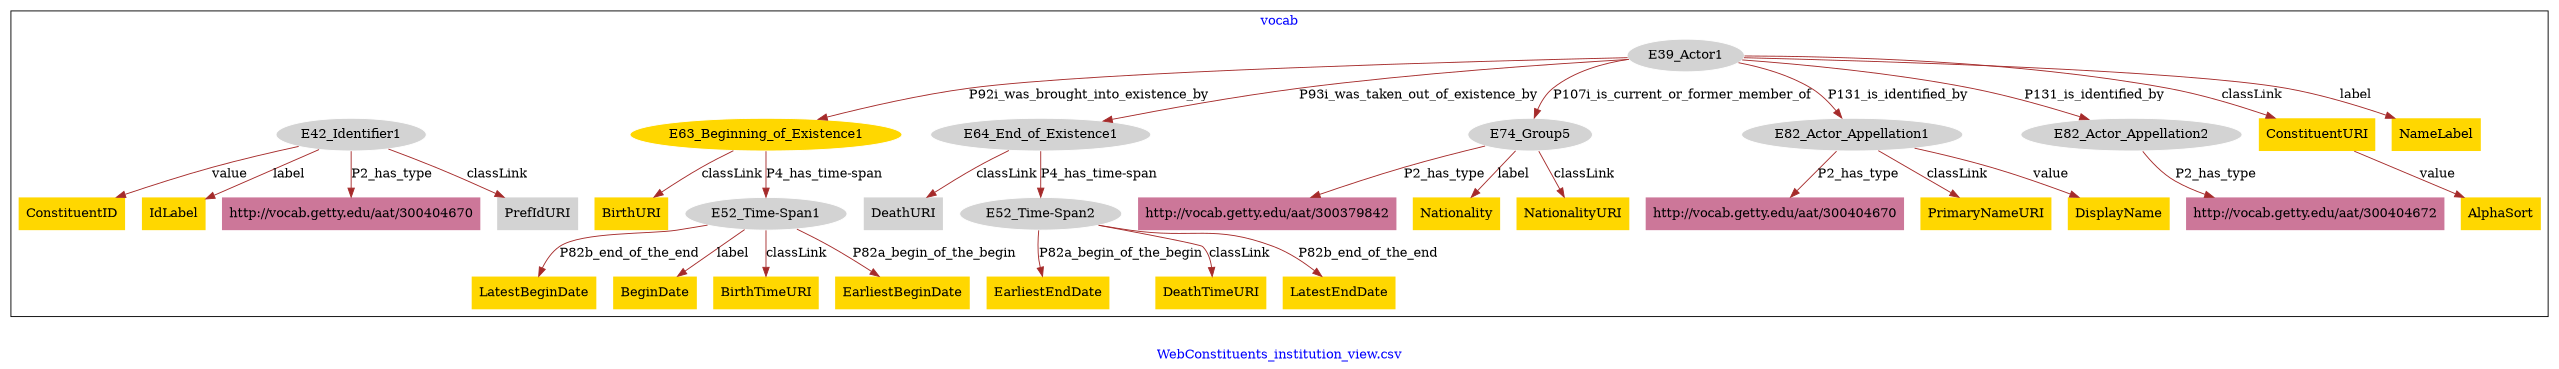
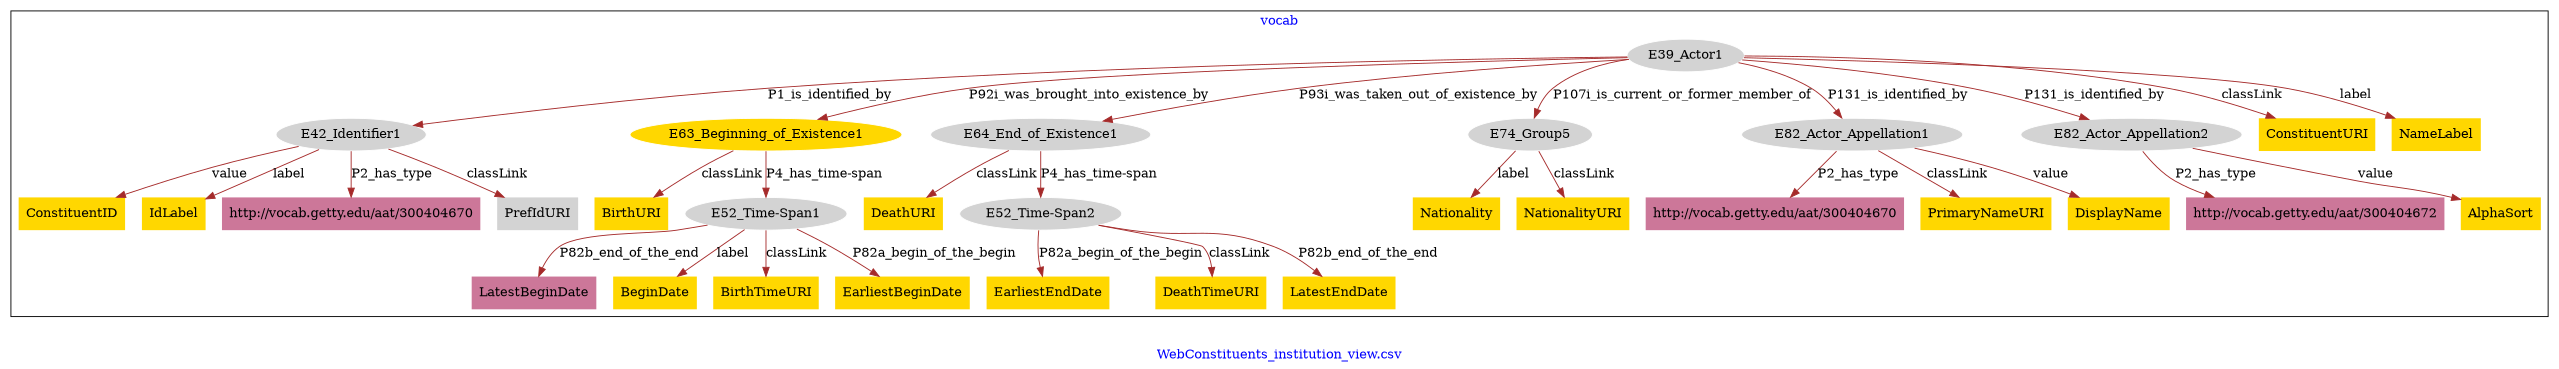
none -> (1024, 74)
(2405, 173) -> (2322, 174)
(903, 214) -> (903, 214)
(1267, 214) -> none
(534, 293) -> (534, 293)
